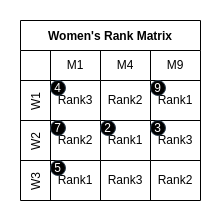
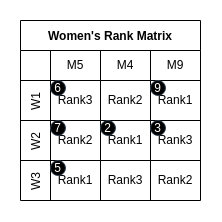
(76, 66) -> (76, 66)
(58, 89) -> (58, 89)
